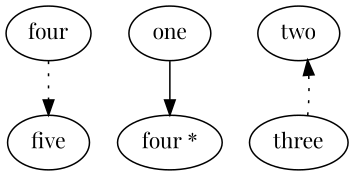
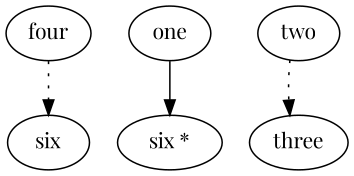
(309, 95) -> (289, 80)
(49, 143) -> (49, 143)
(170, 143) -> (170, 143)
